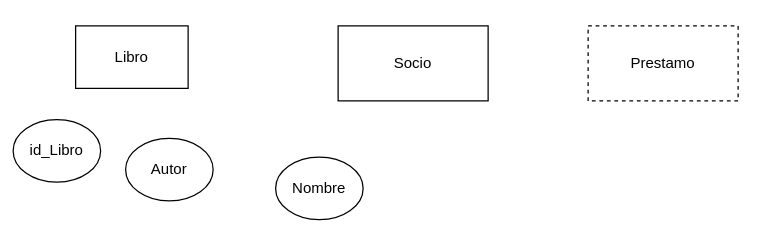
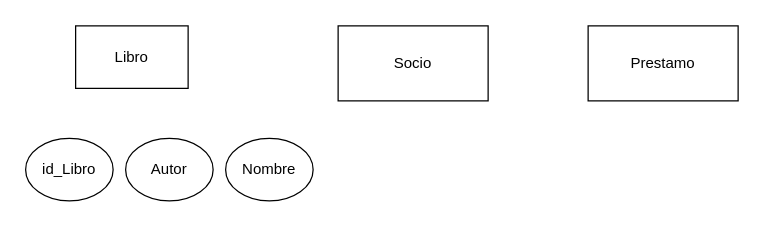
(663, 63) -> (663, 63)
(57, 151) -> (69, 169)
(319, 188) -> (269, 169)
